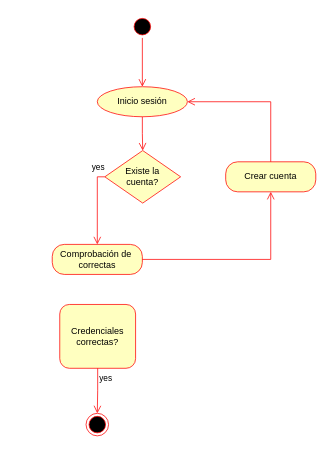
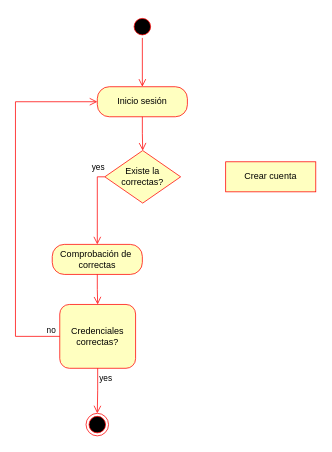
(142, 102) -> (142, 102)
(260, 102) -> none
(143, 177) -> (143, 177)
(270, 177) -> (270, 177)
none -> (15, 201)
(238, 259) -> (97, 288)
